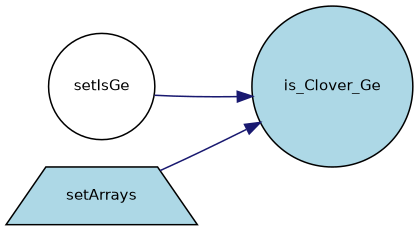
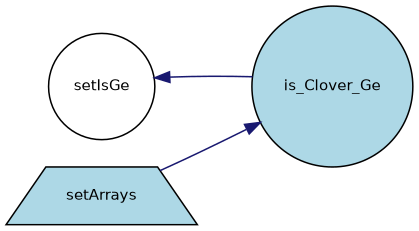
(196, 97) -> (211, 76)
